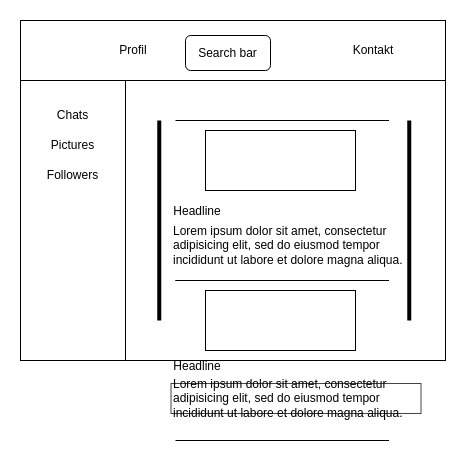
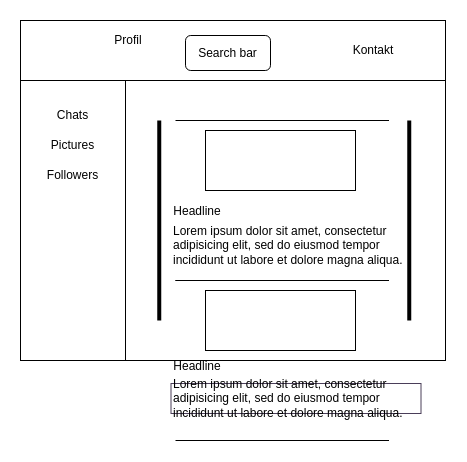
(133, 51) -> (128, 41)
